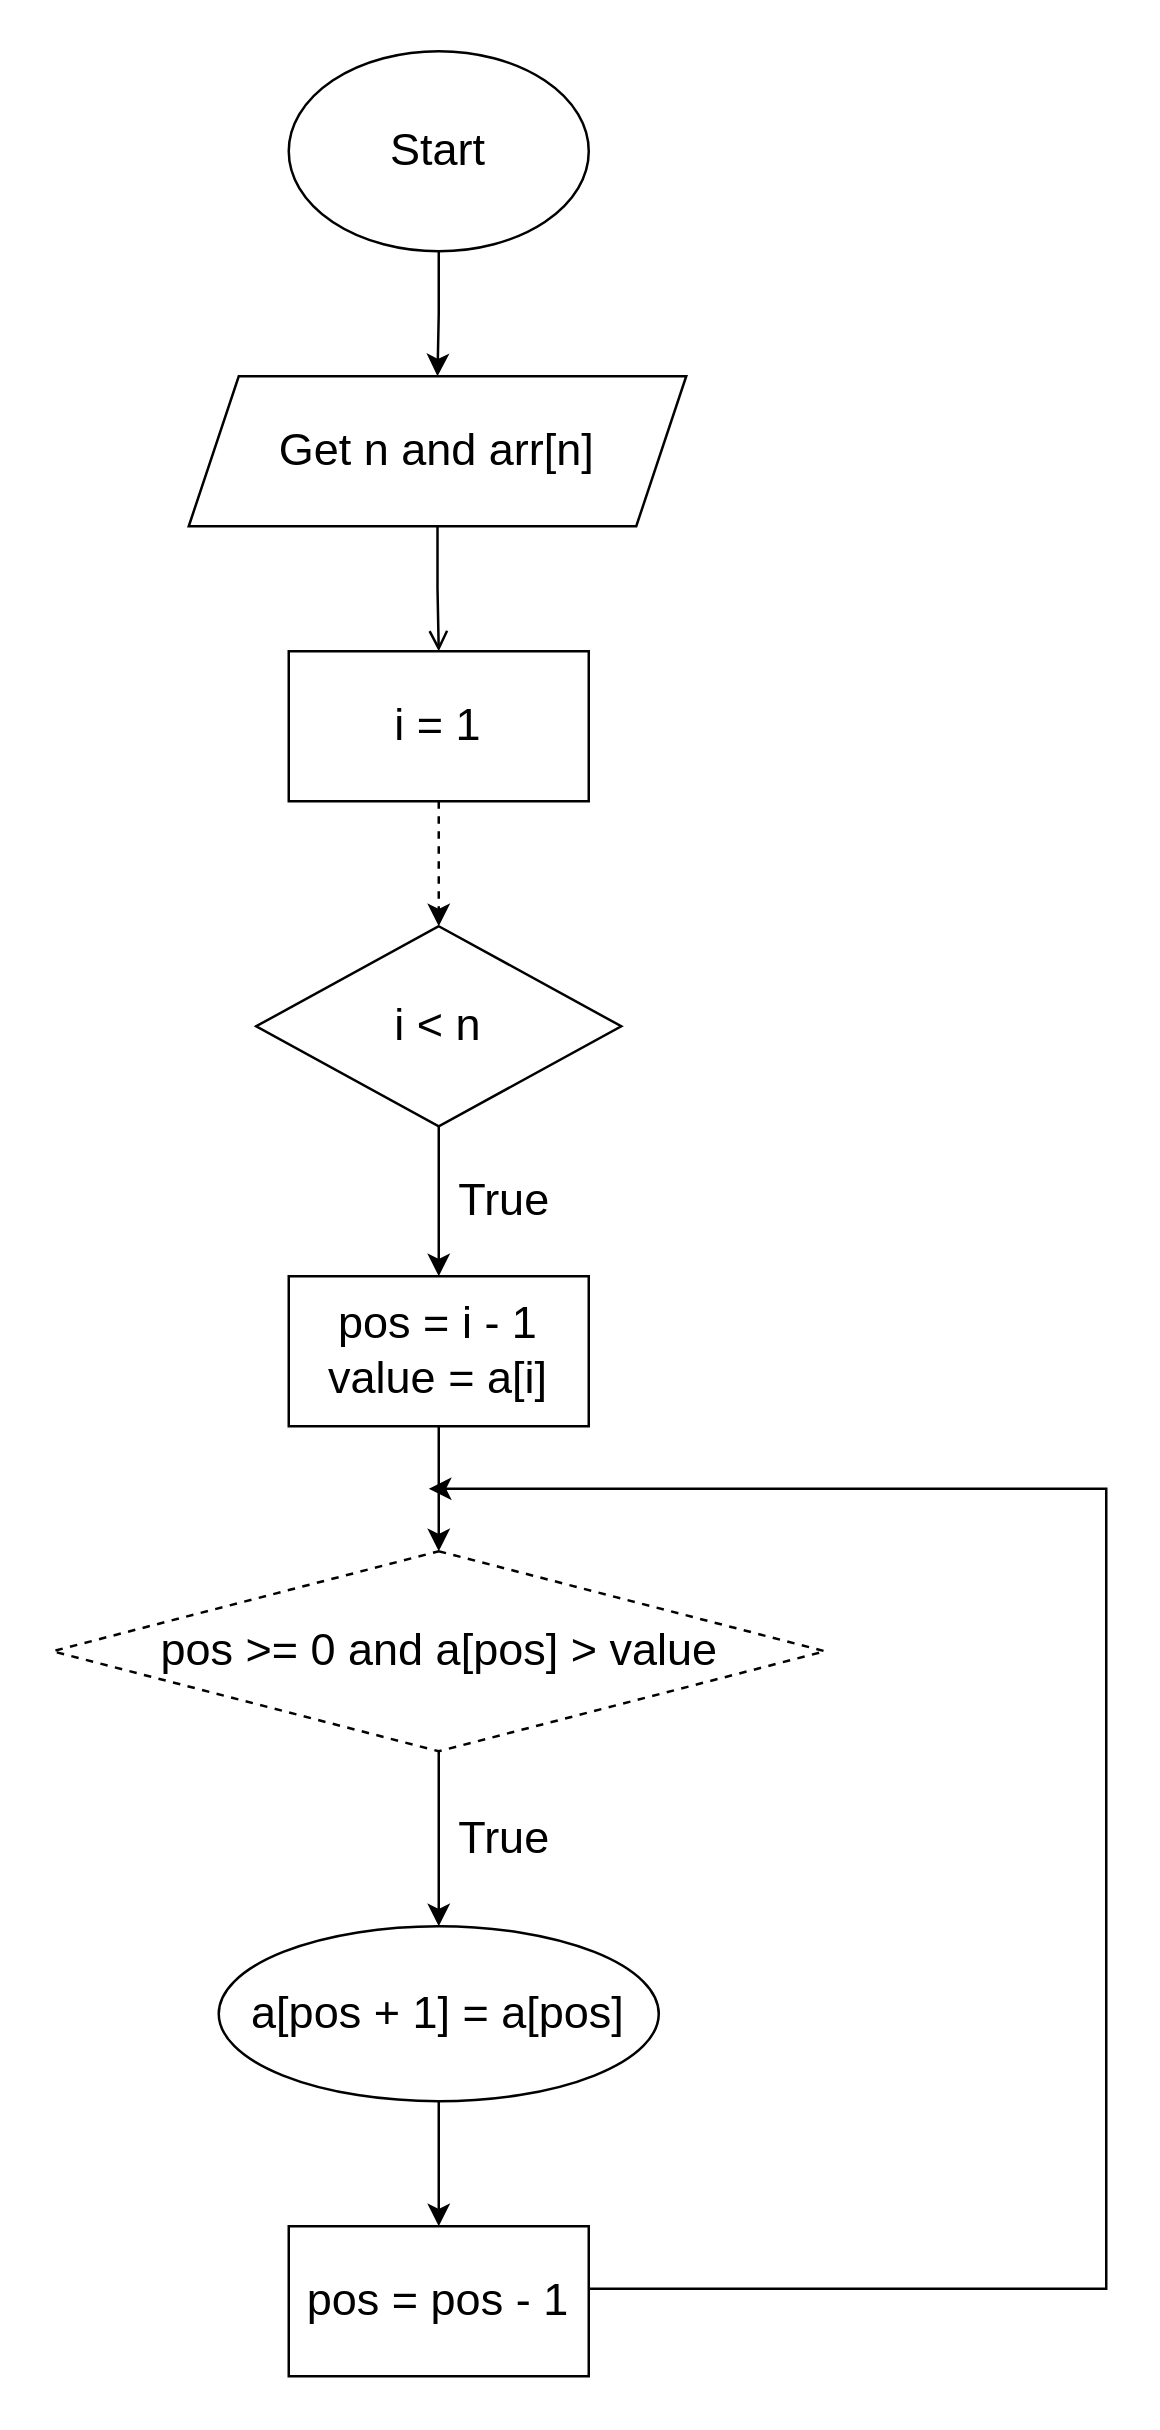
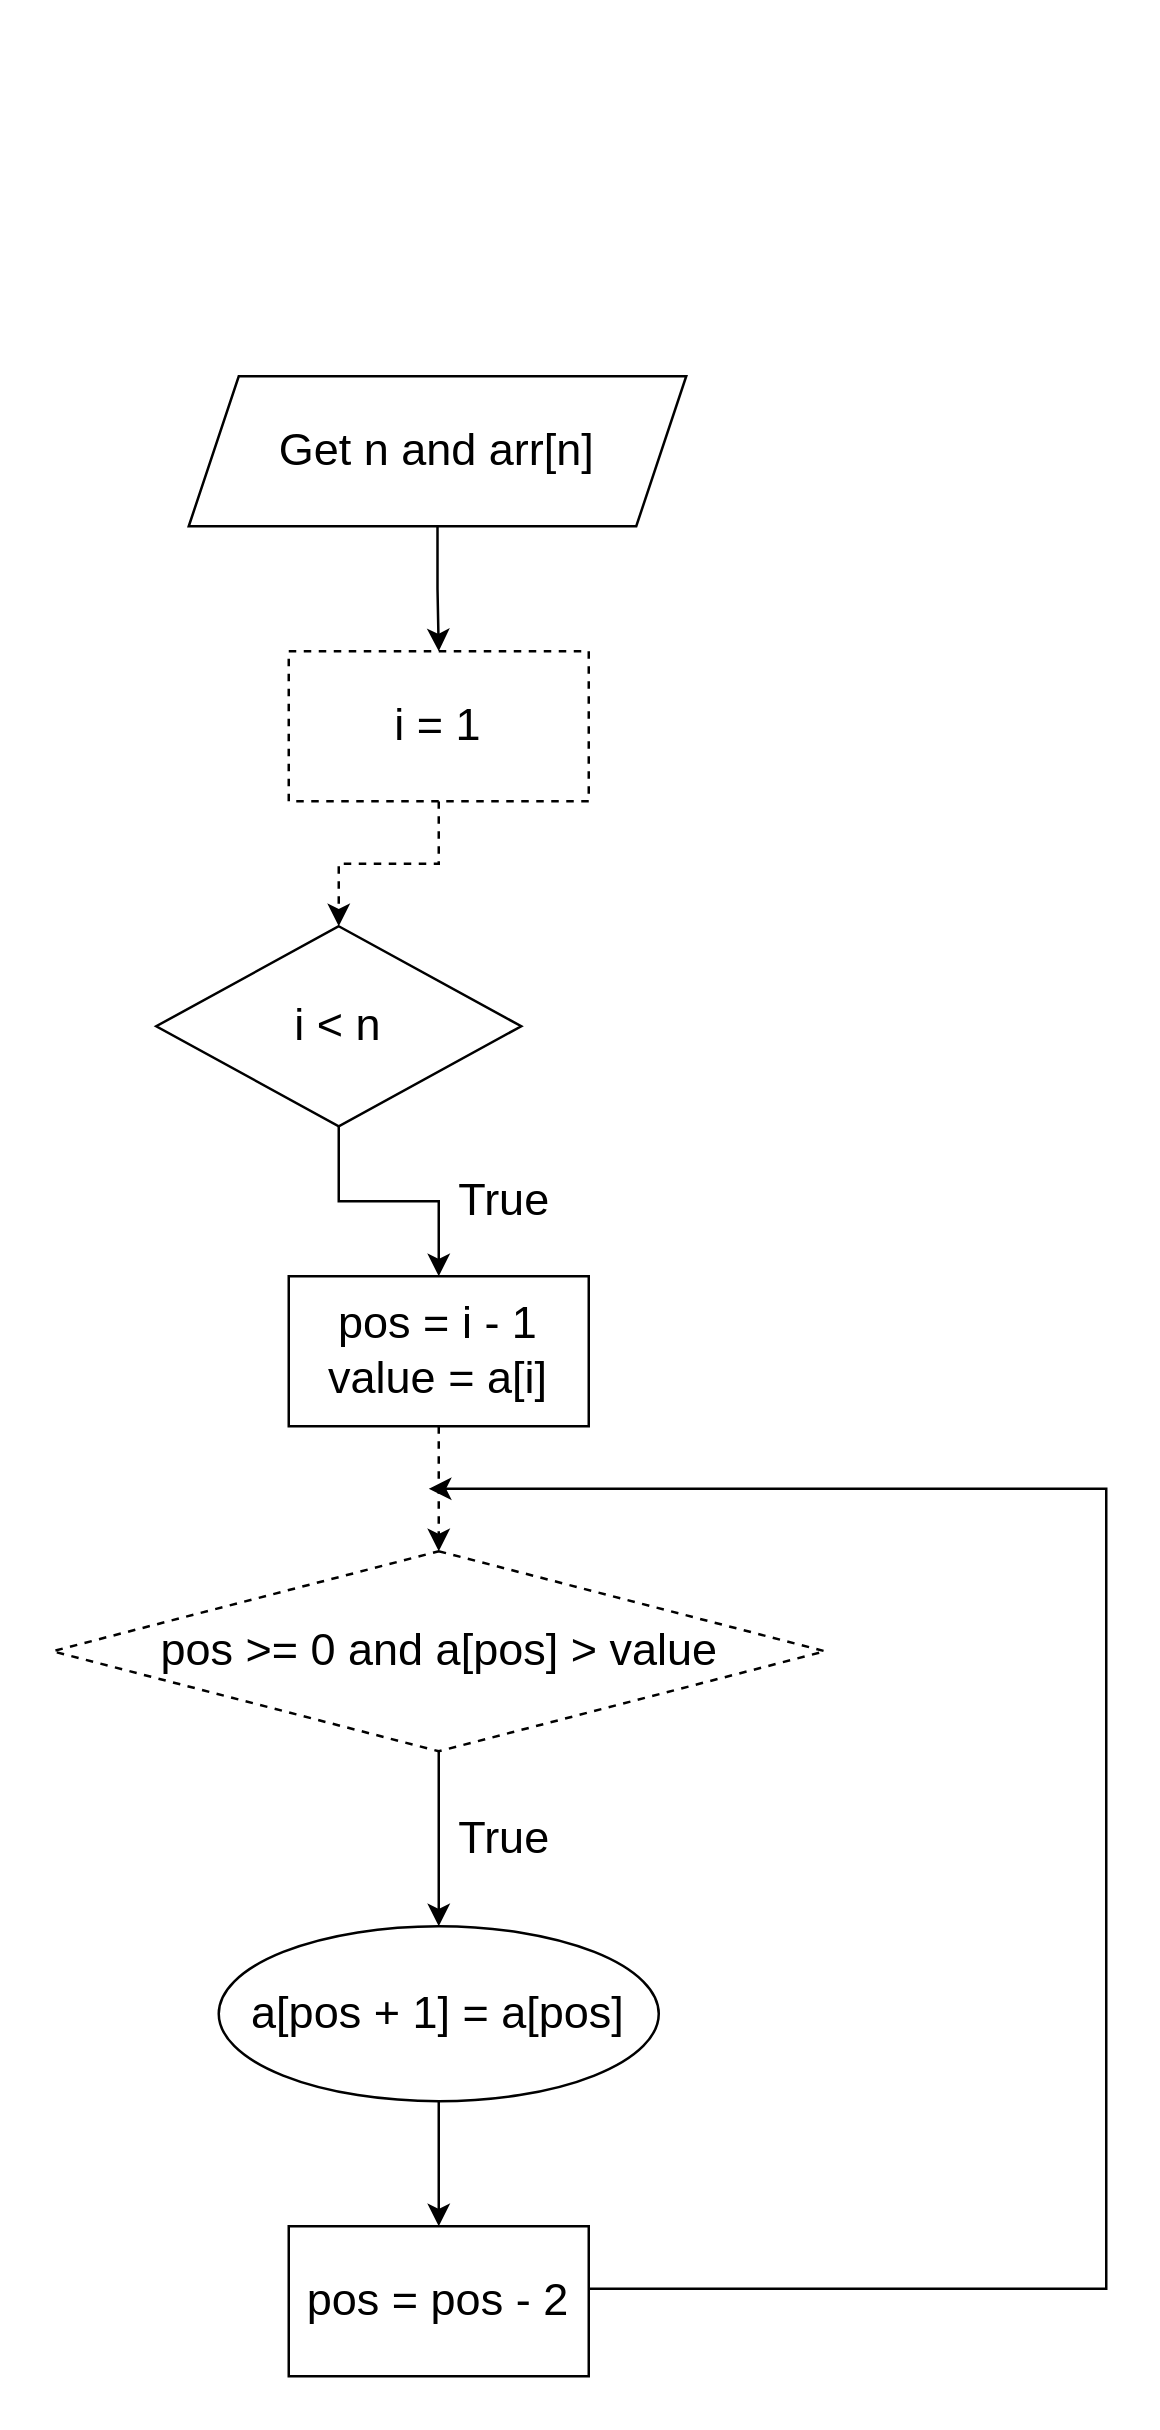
(439, 151) -> none
(439, 306) -> none
(438, 637) -> (438, 633)
(439, 726) -> (439, 726)
(439, 1026) -> (339, 1026)
(439, 1482) -> (439, 1482)
(439, 2301) -> (439, 2301)
